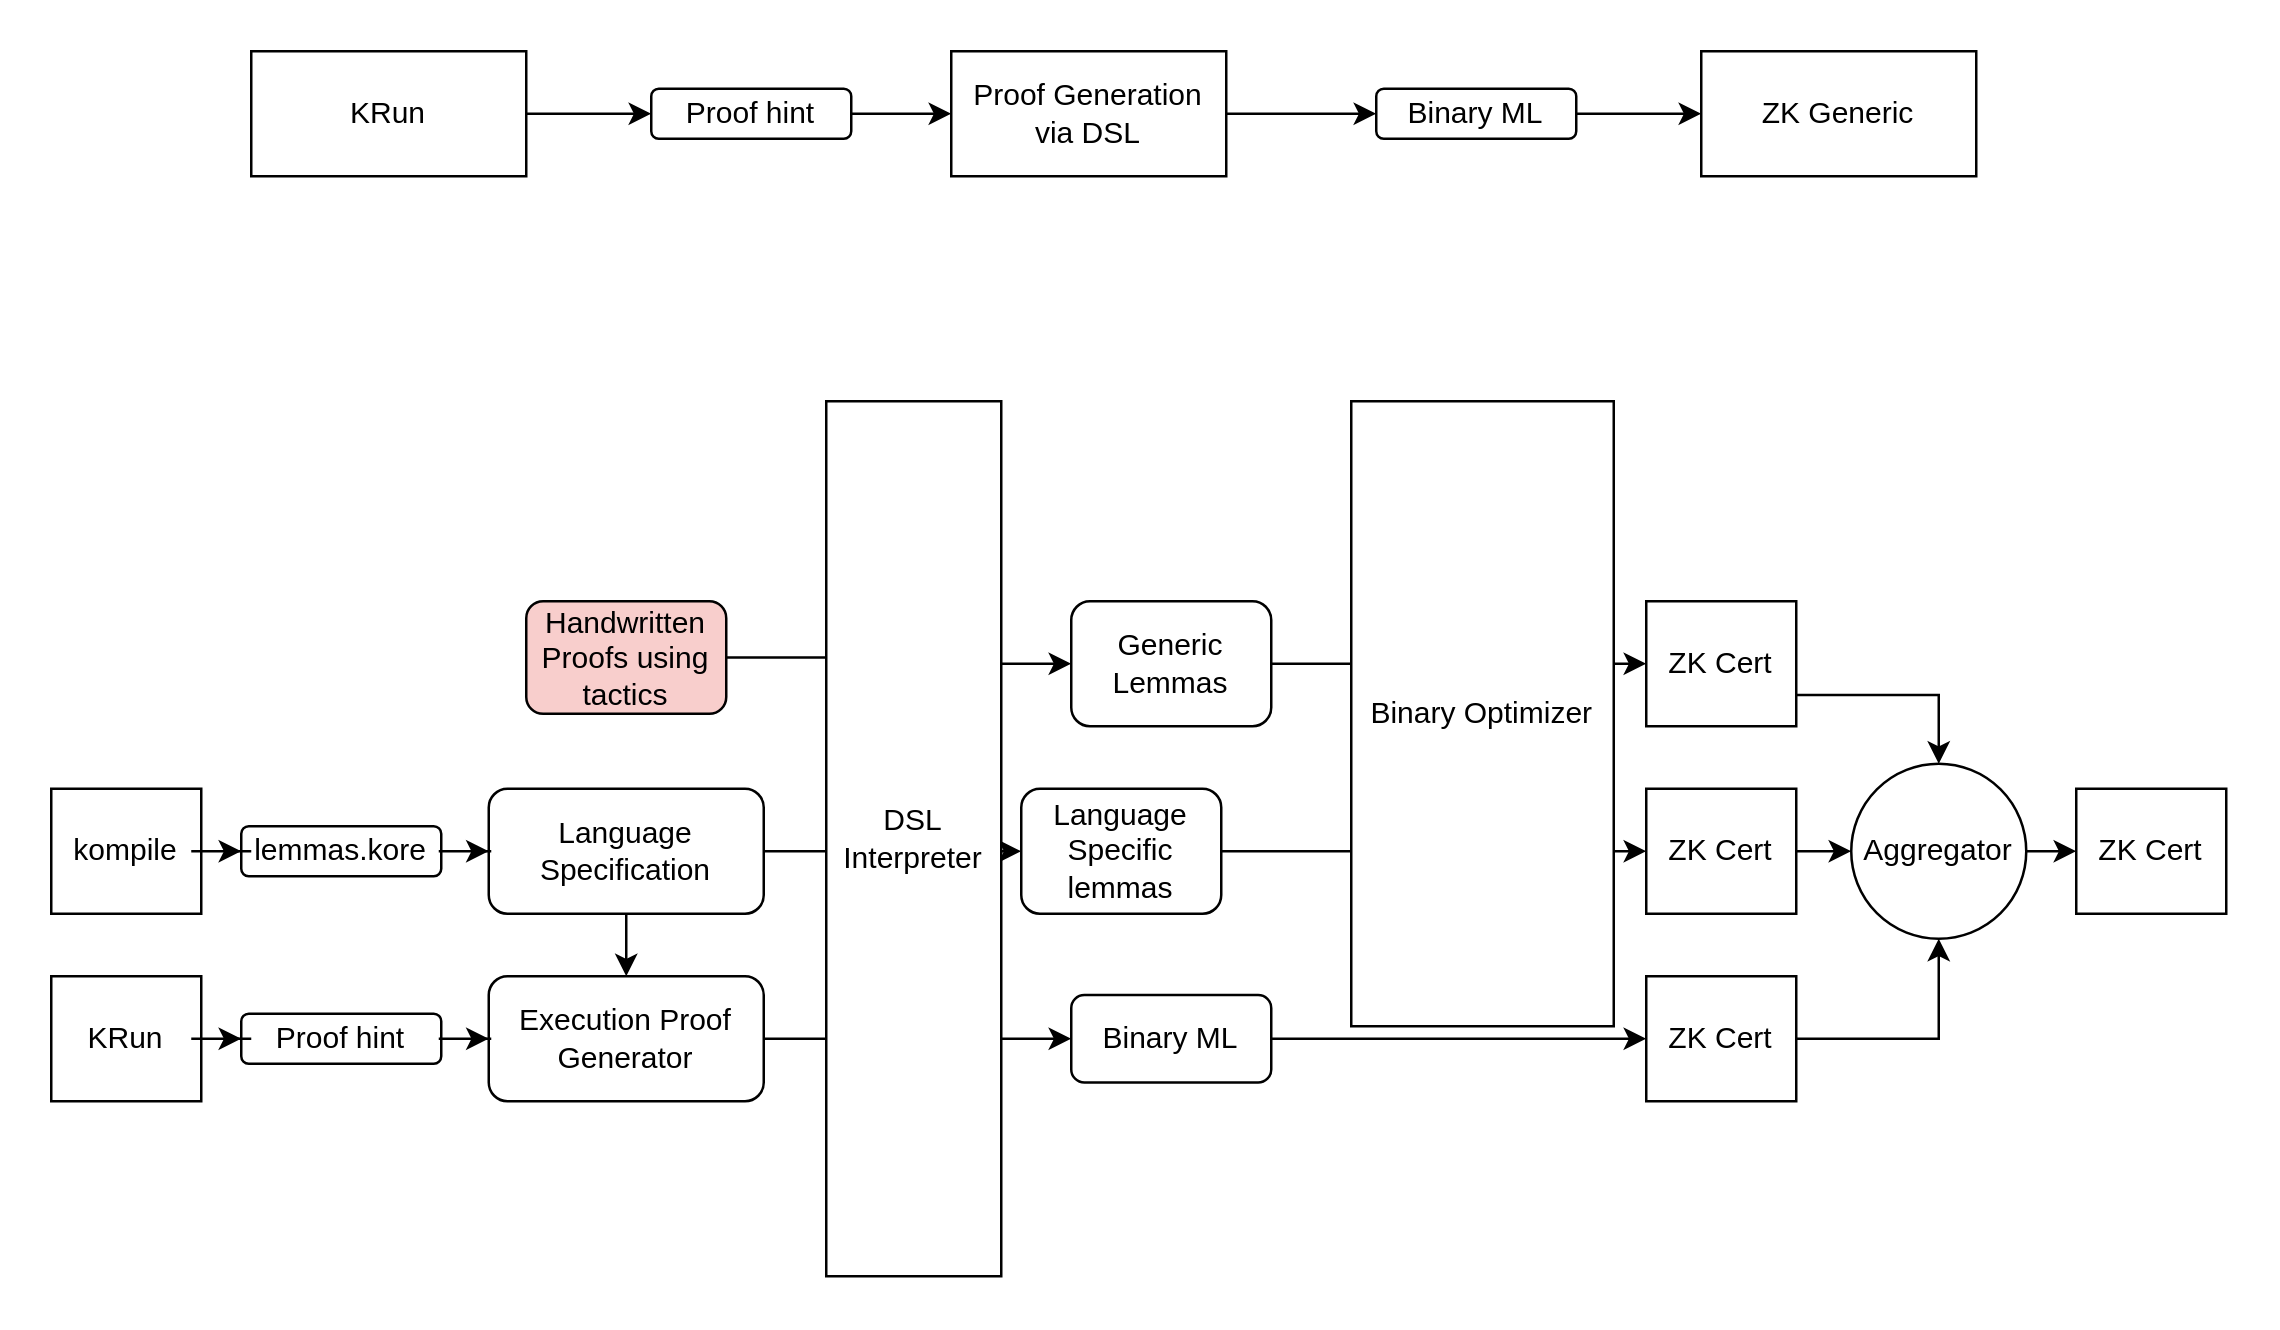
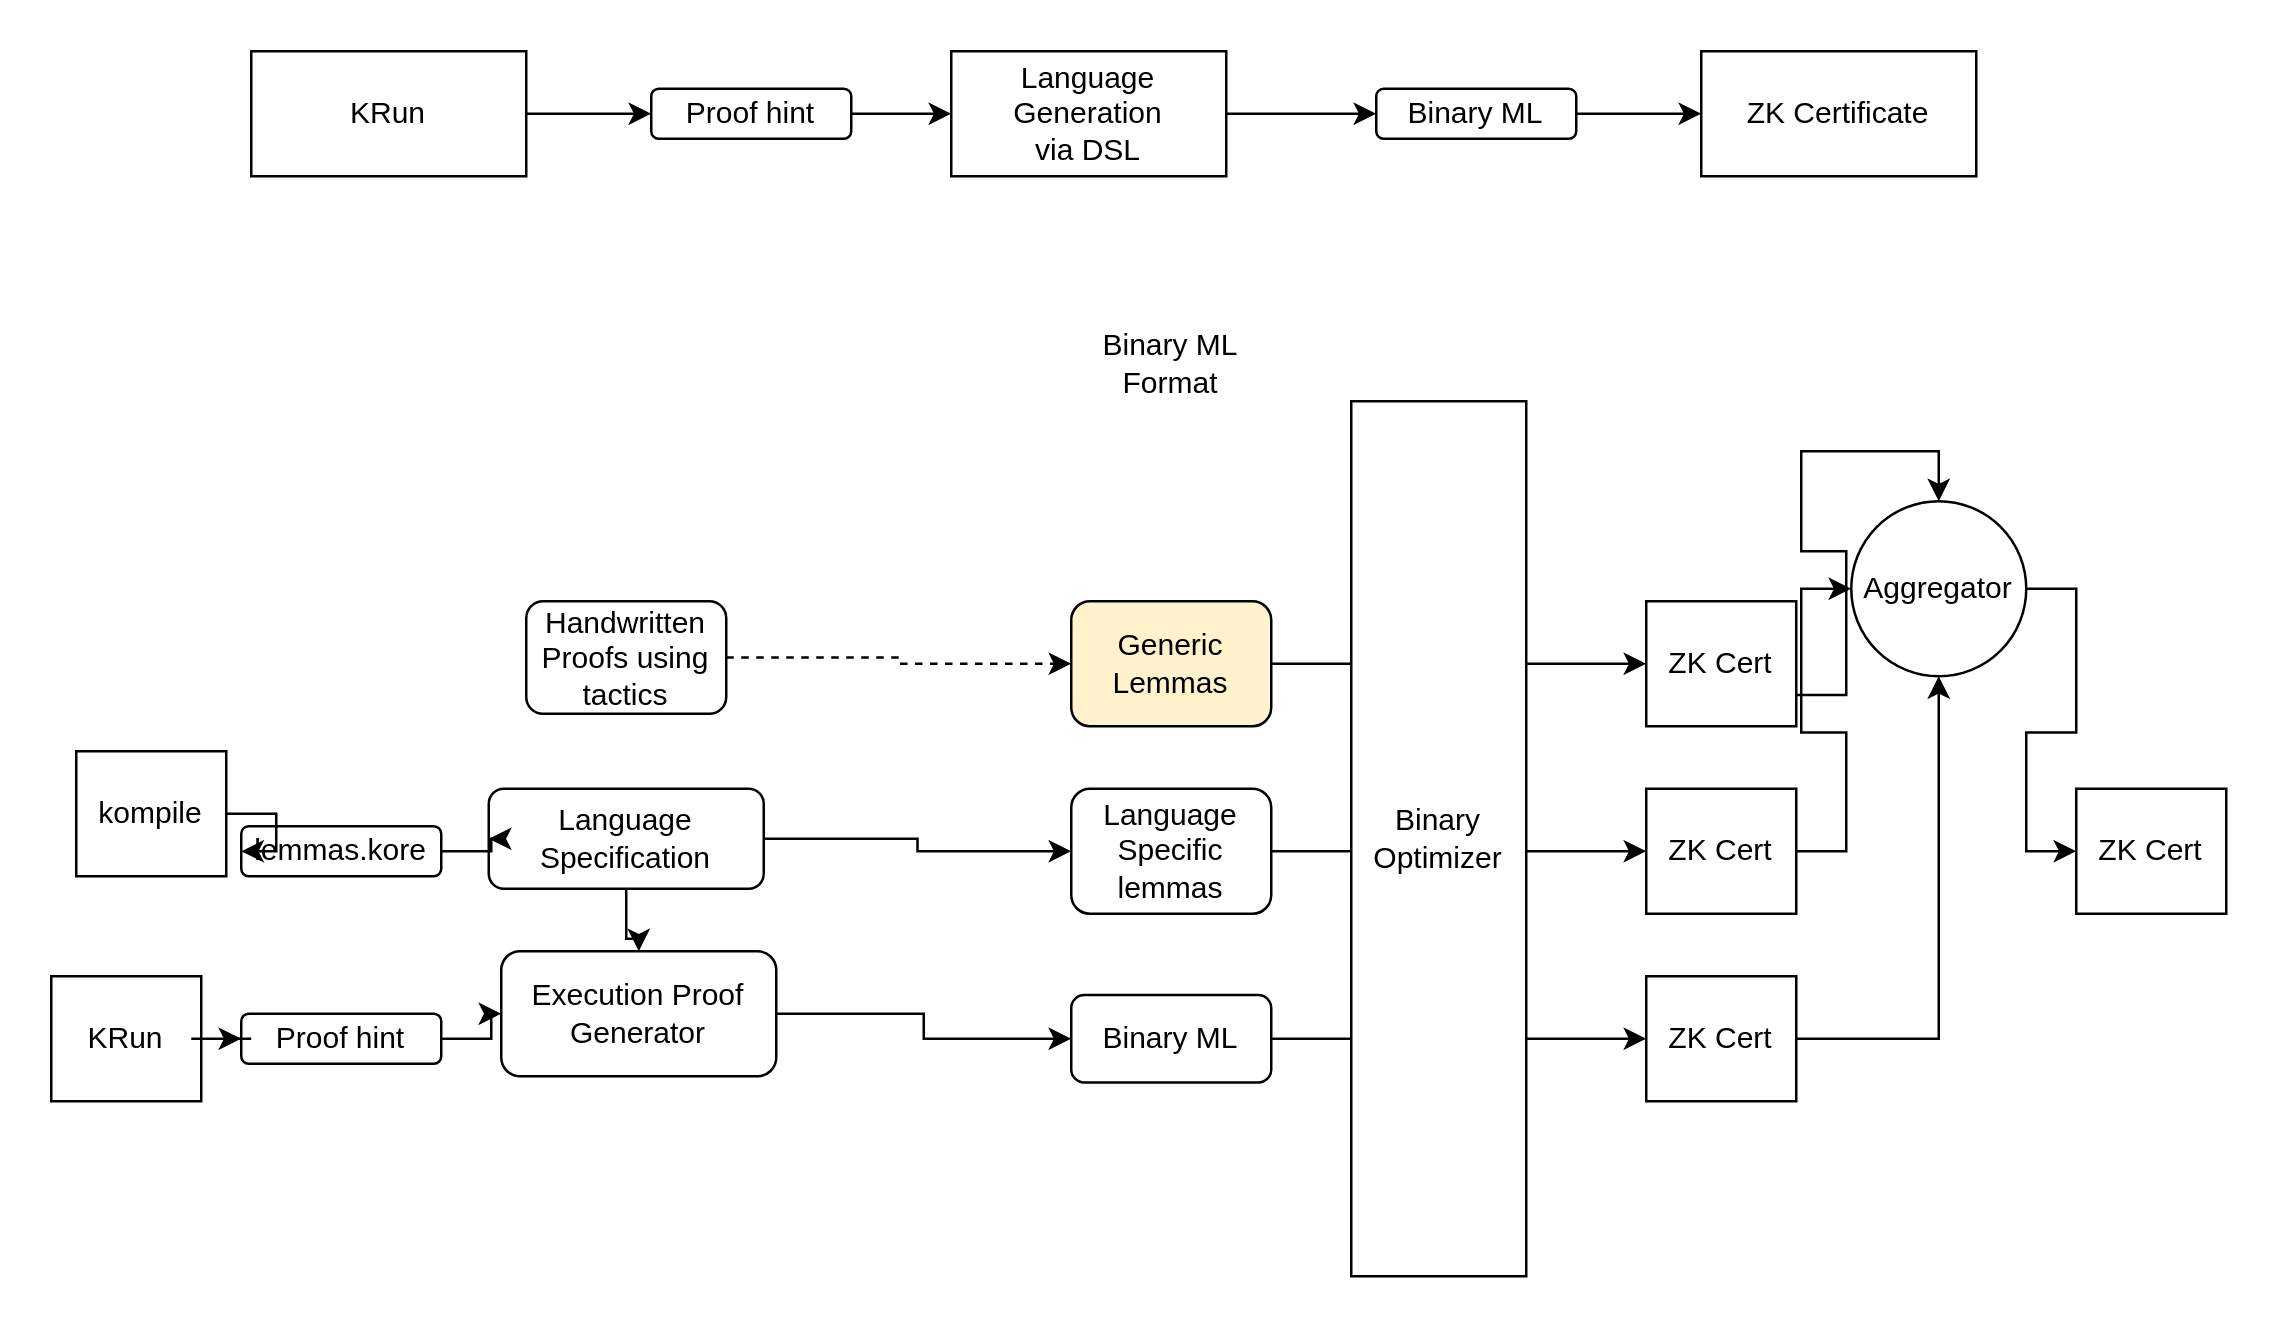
(1089, 114) -> (1089, 114)
(1839, 114) -> (1839, 114)
none -> (1171, 364)
(626, 658) -> (626, 658)
(895, 658) -> (895, 658)
(1171, 664) -> (1171, 664)
(1483, 714) -> (1439, 839)
(914, 839) -> none
(126, 851) -> (151, 814)
(626, 851) -> (626, 839)
(1121, 851) -> (1171, 851)
(1939, 851) -> (1939, 589)
(626, 1039) -> (639, 1014)
